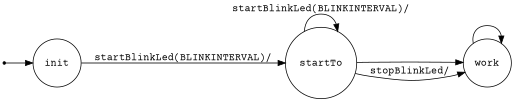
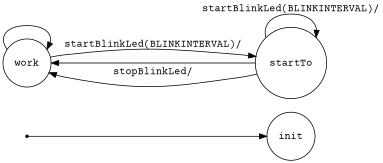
(180, 63) -> (149, 49)
